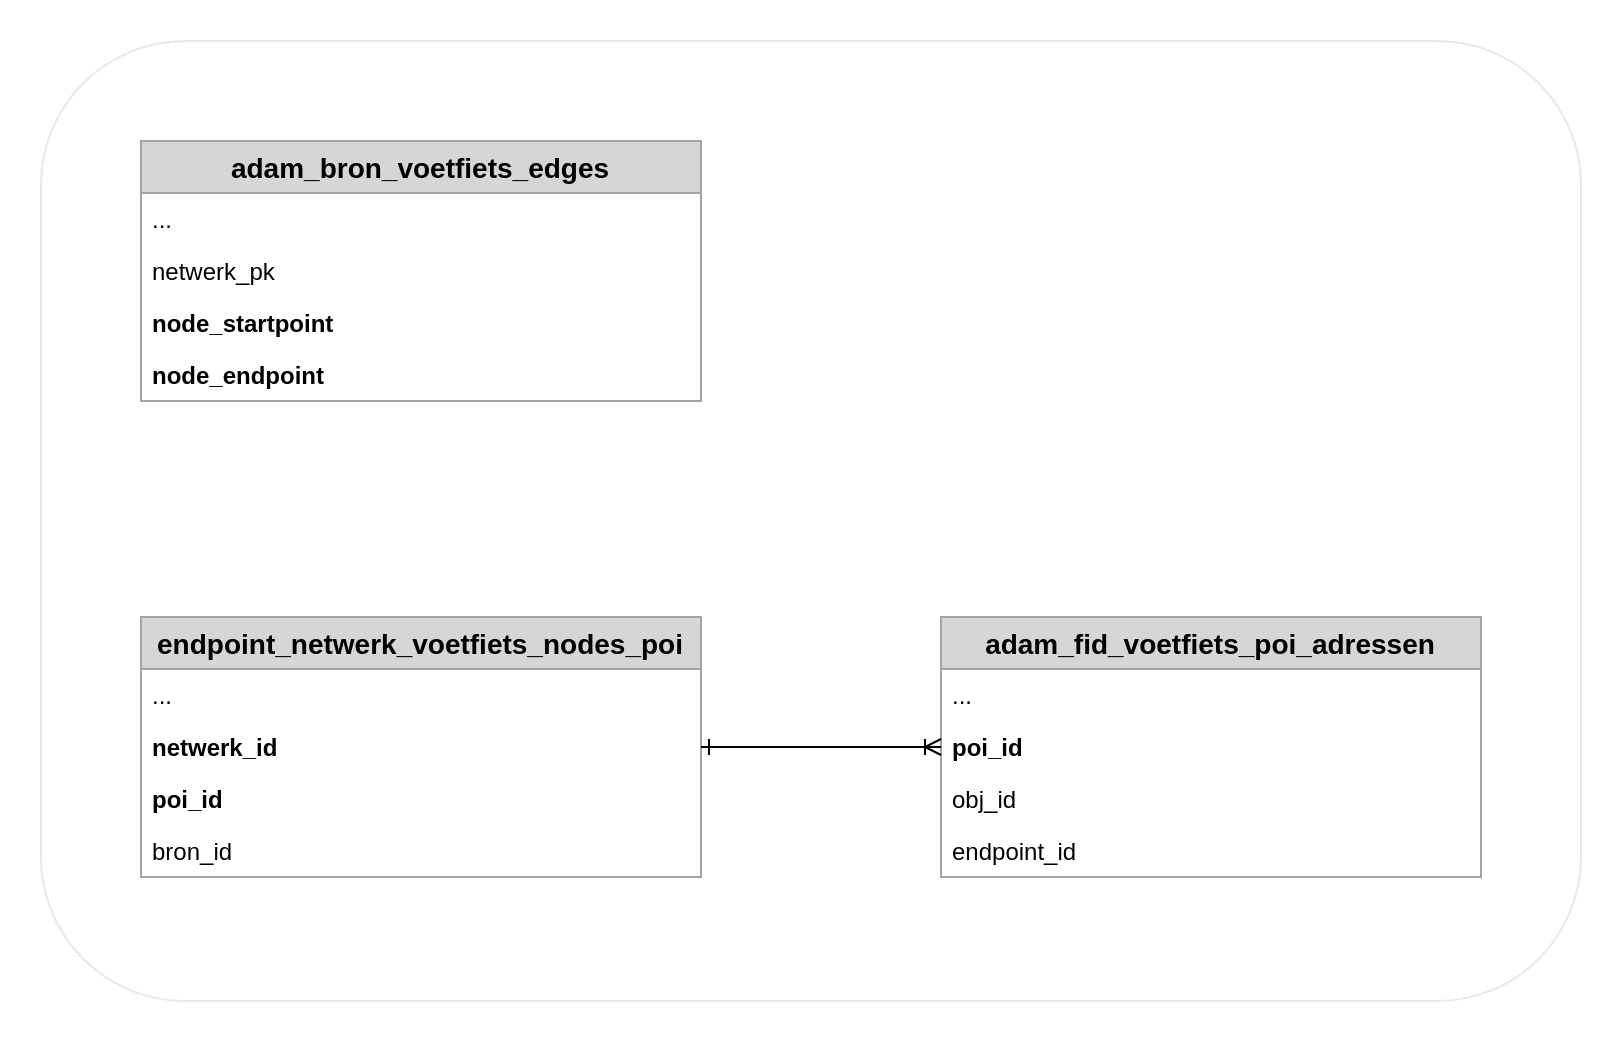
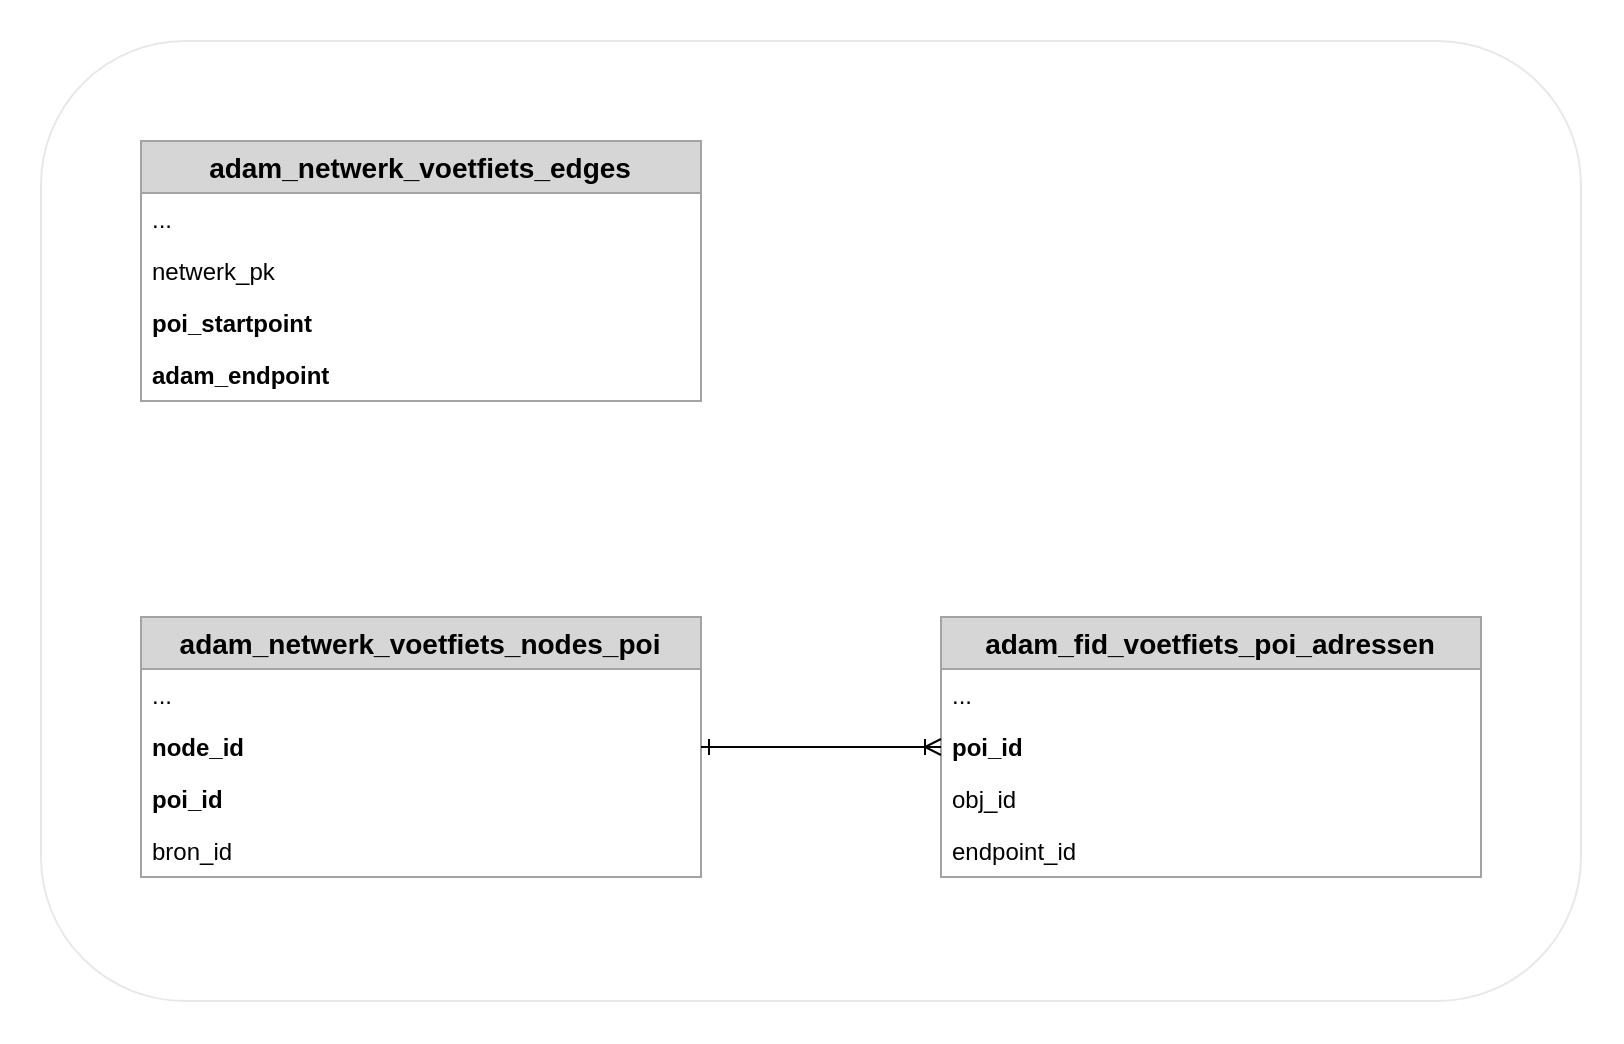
(420, 169) -> (420, 169)
(250, 324) -> (240, 324)
(236, 376) -> (236, 376)
(420, 645) -> (420, 645)
(216, 748) -> (196, 748)
